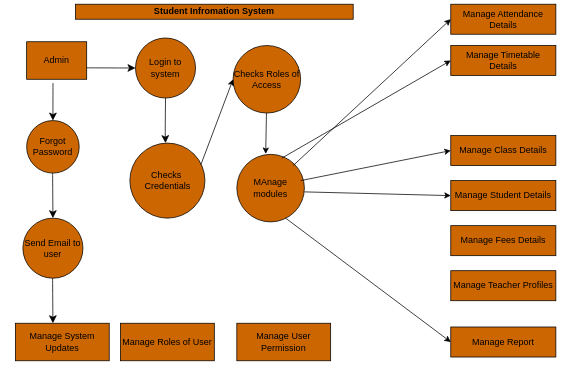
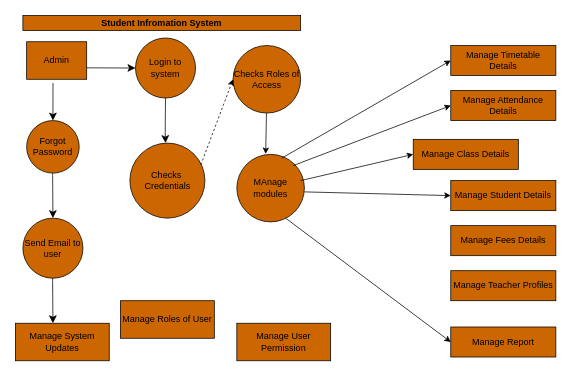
(214, 12) -> (162, 23)
(503, 19) -> (503, 105)
(216, 123) -> (216, 123)
(503, 150) -> (465, 154)
(167, 342) -> (167, 319)
